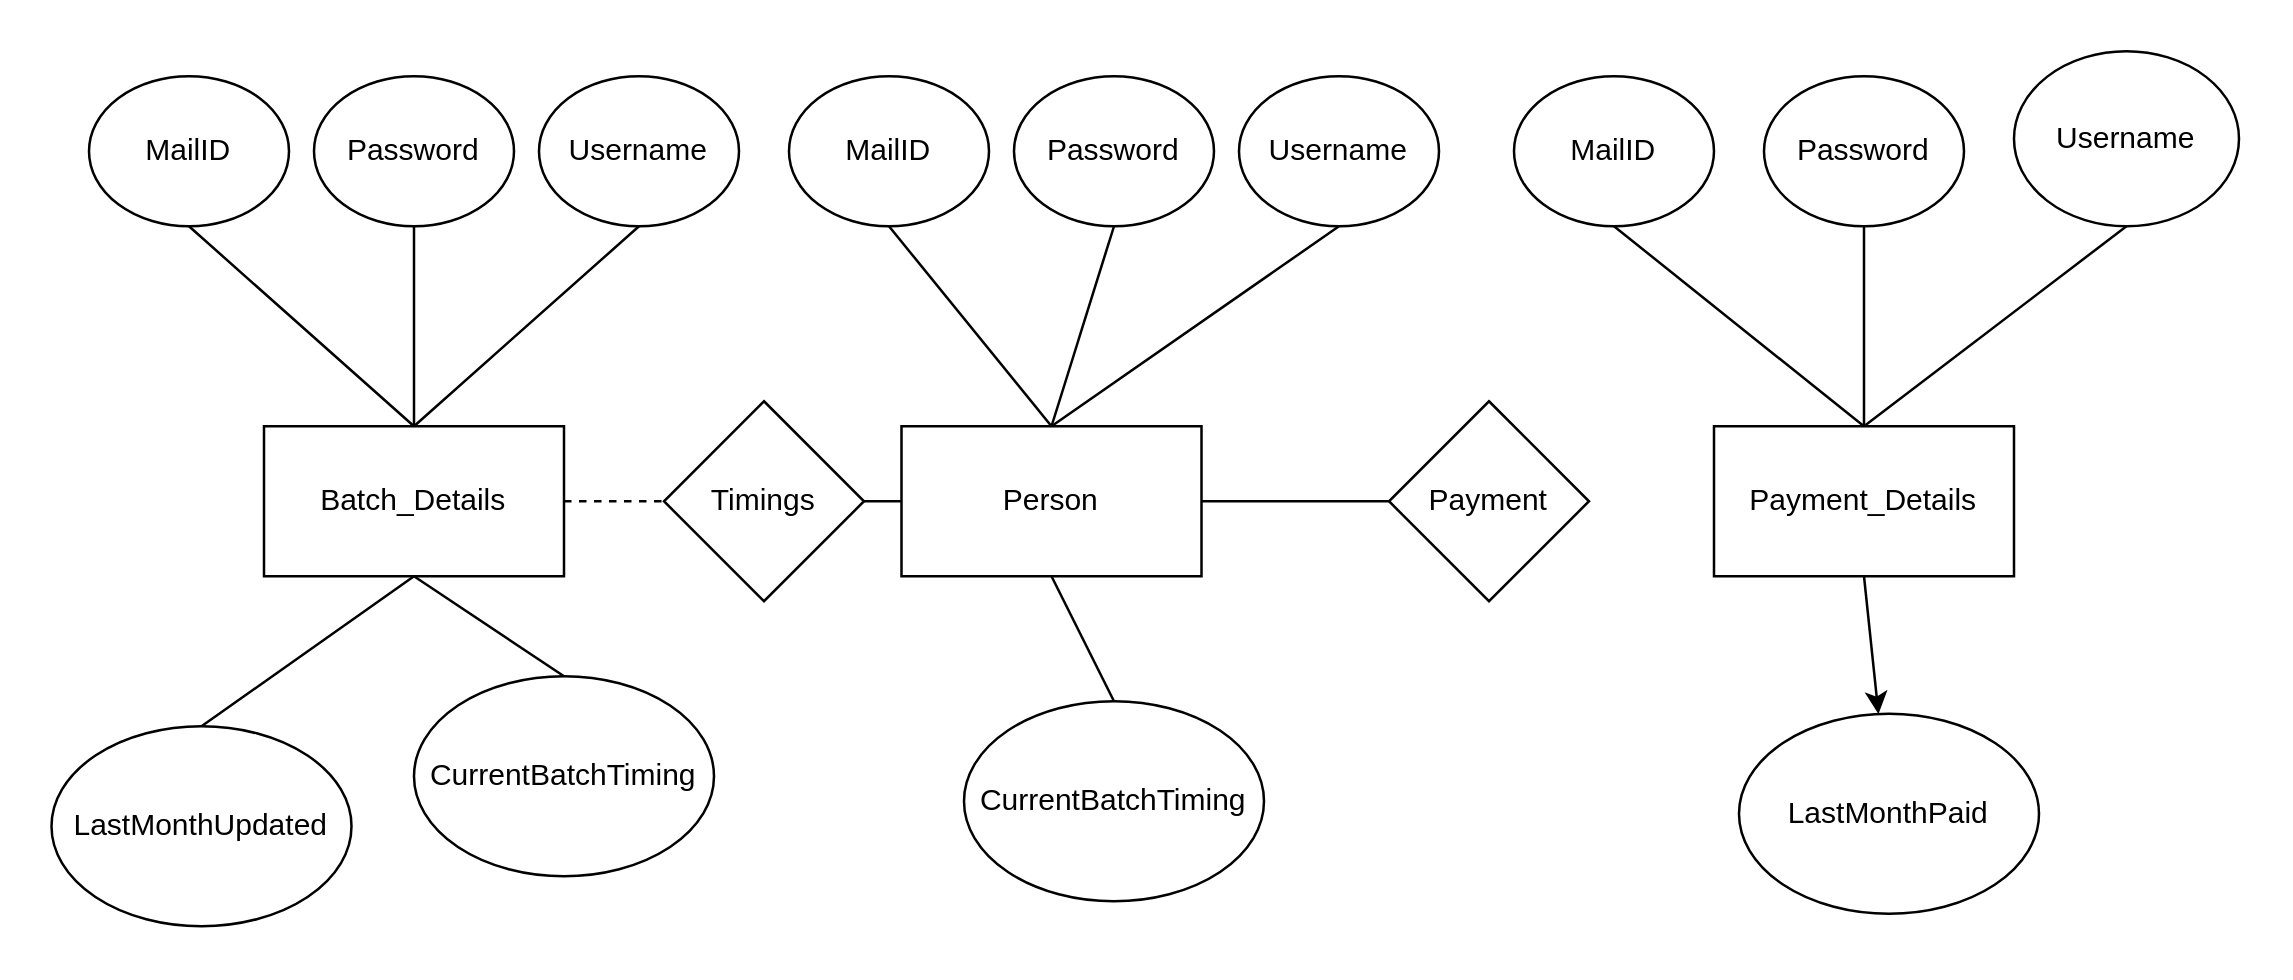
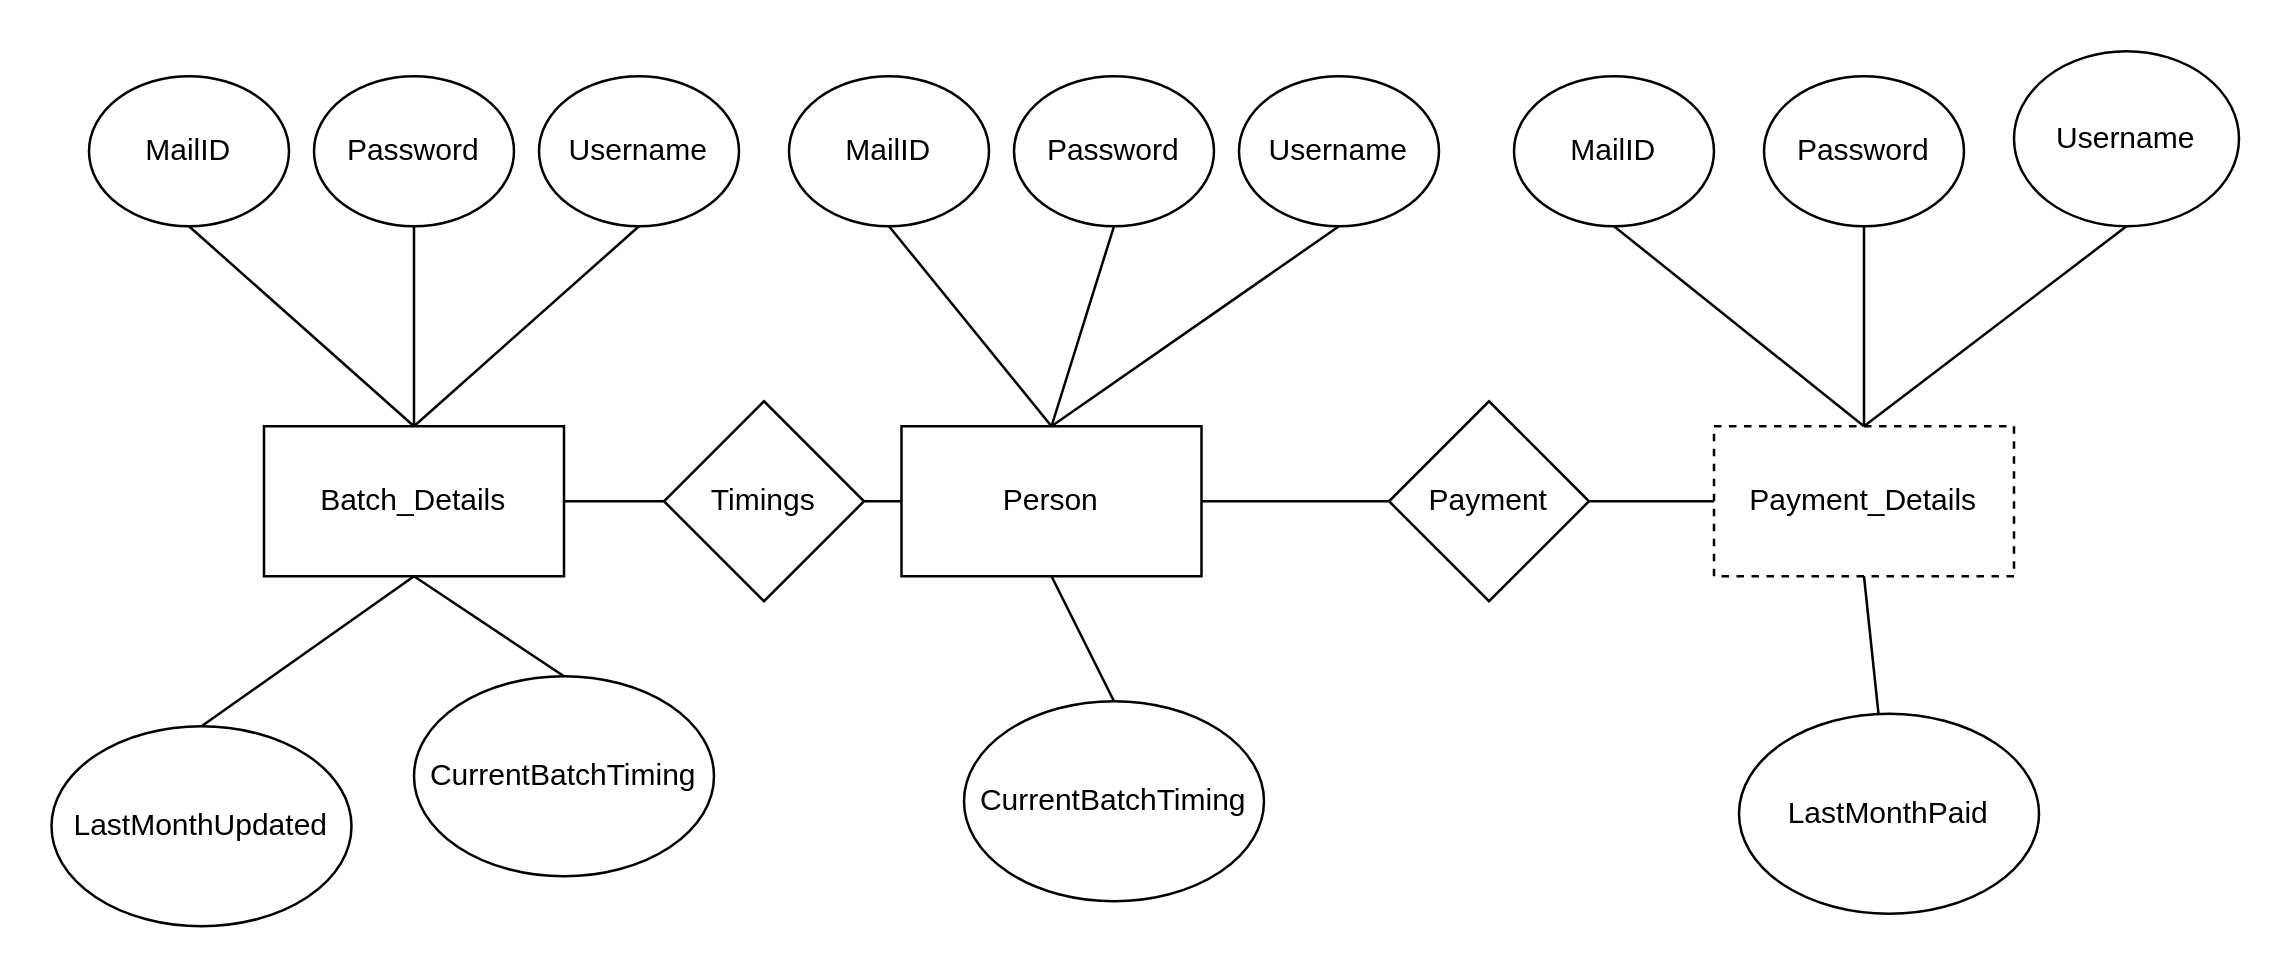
(617, 501) -> (617, 501)
none -> (1651, 501)
(1864, 501) -> (1864, 501)
(1876, 696) -> (1877, 703)
